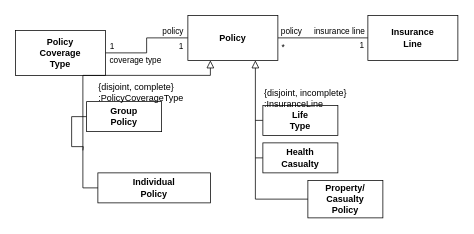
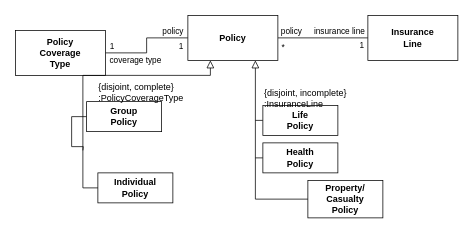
(300, 120) -> (300, 120)
(300, 158) -> (300, 158)
(154, 188) -> (135, 188)
